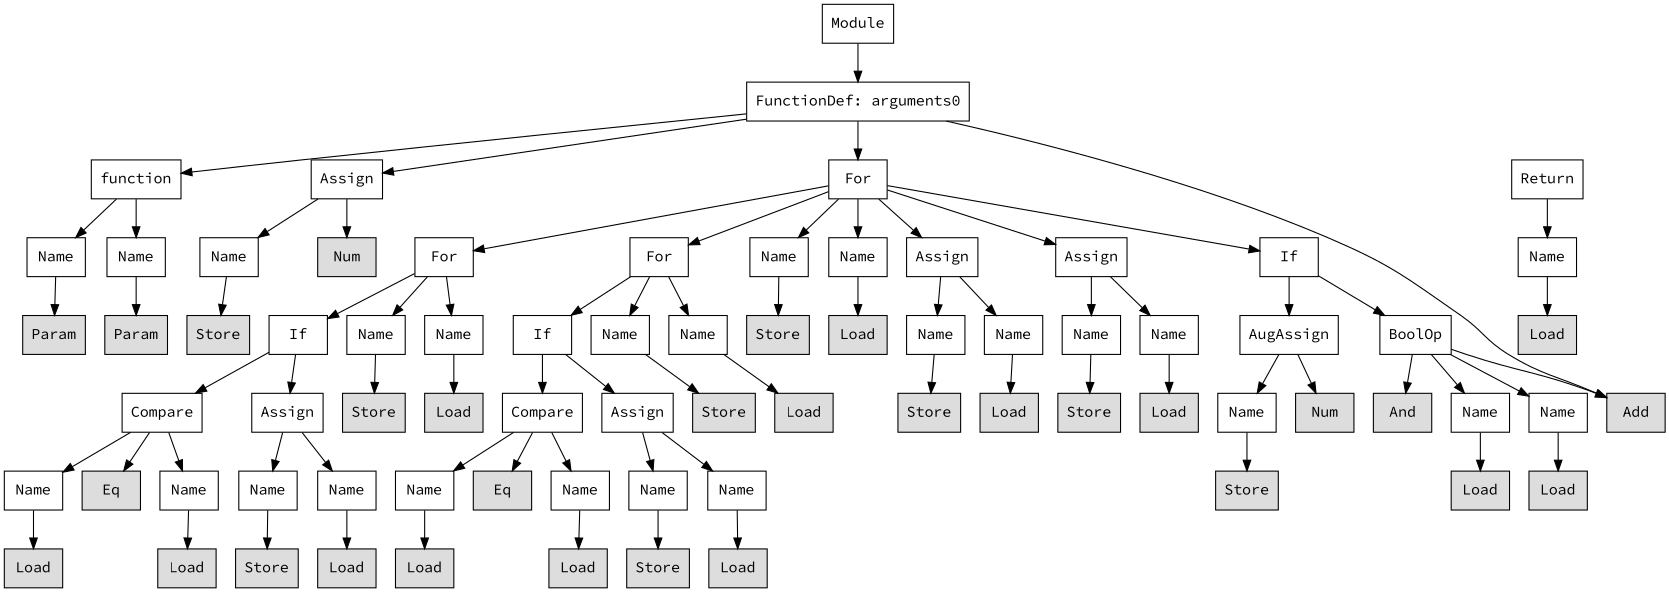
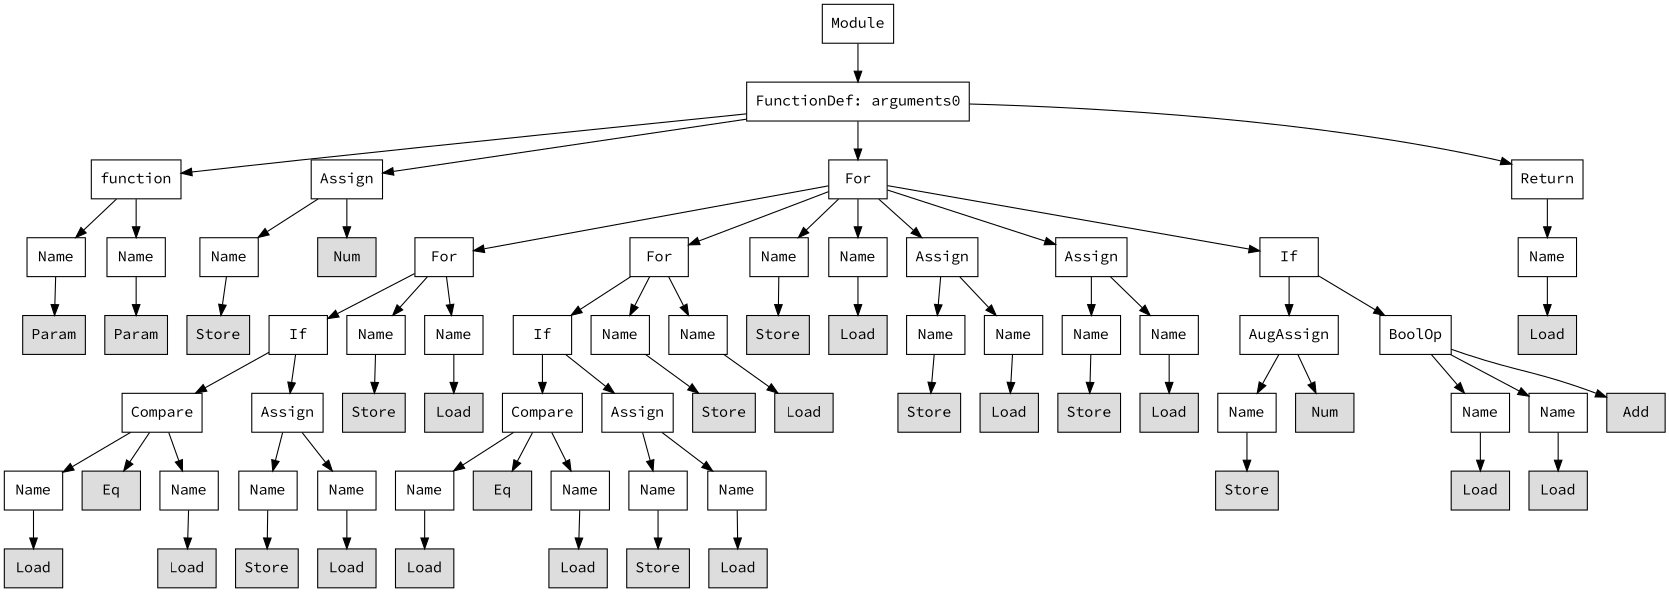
(1288, 221) -> (1237, 121)
(1403, 413) -> none
